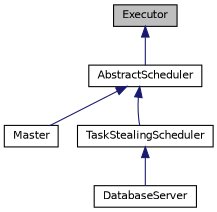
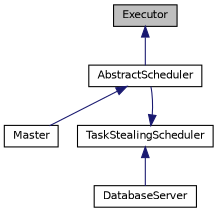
(138, 112) -> (152, 101)
